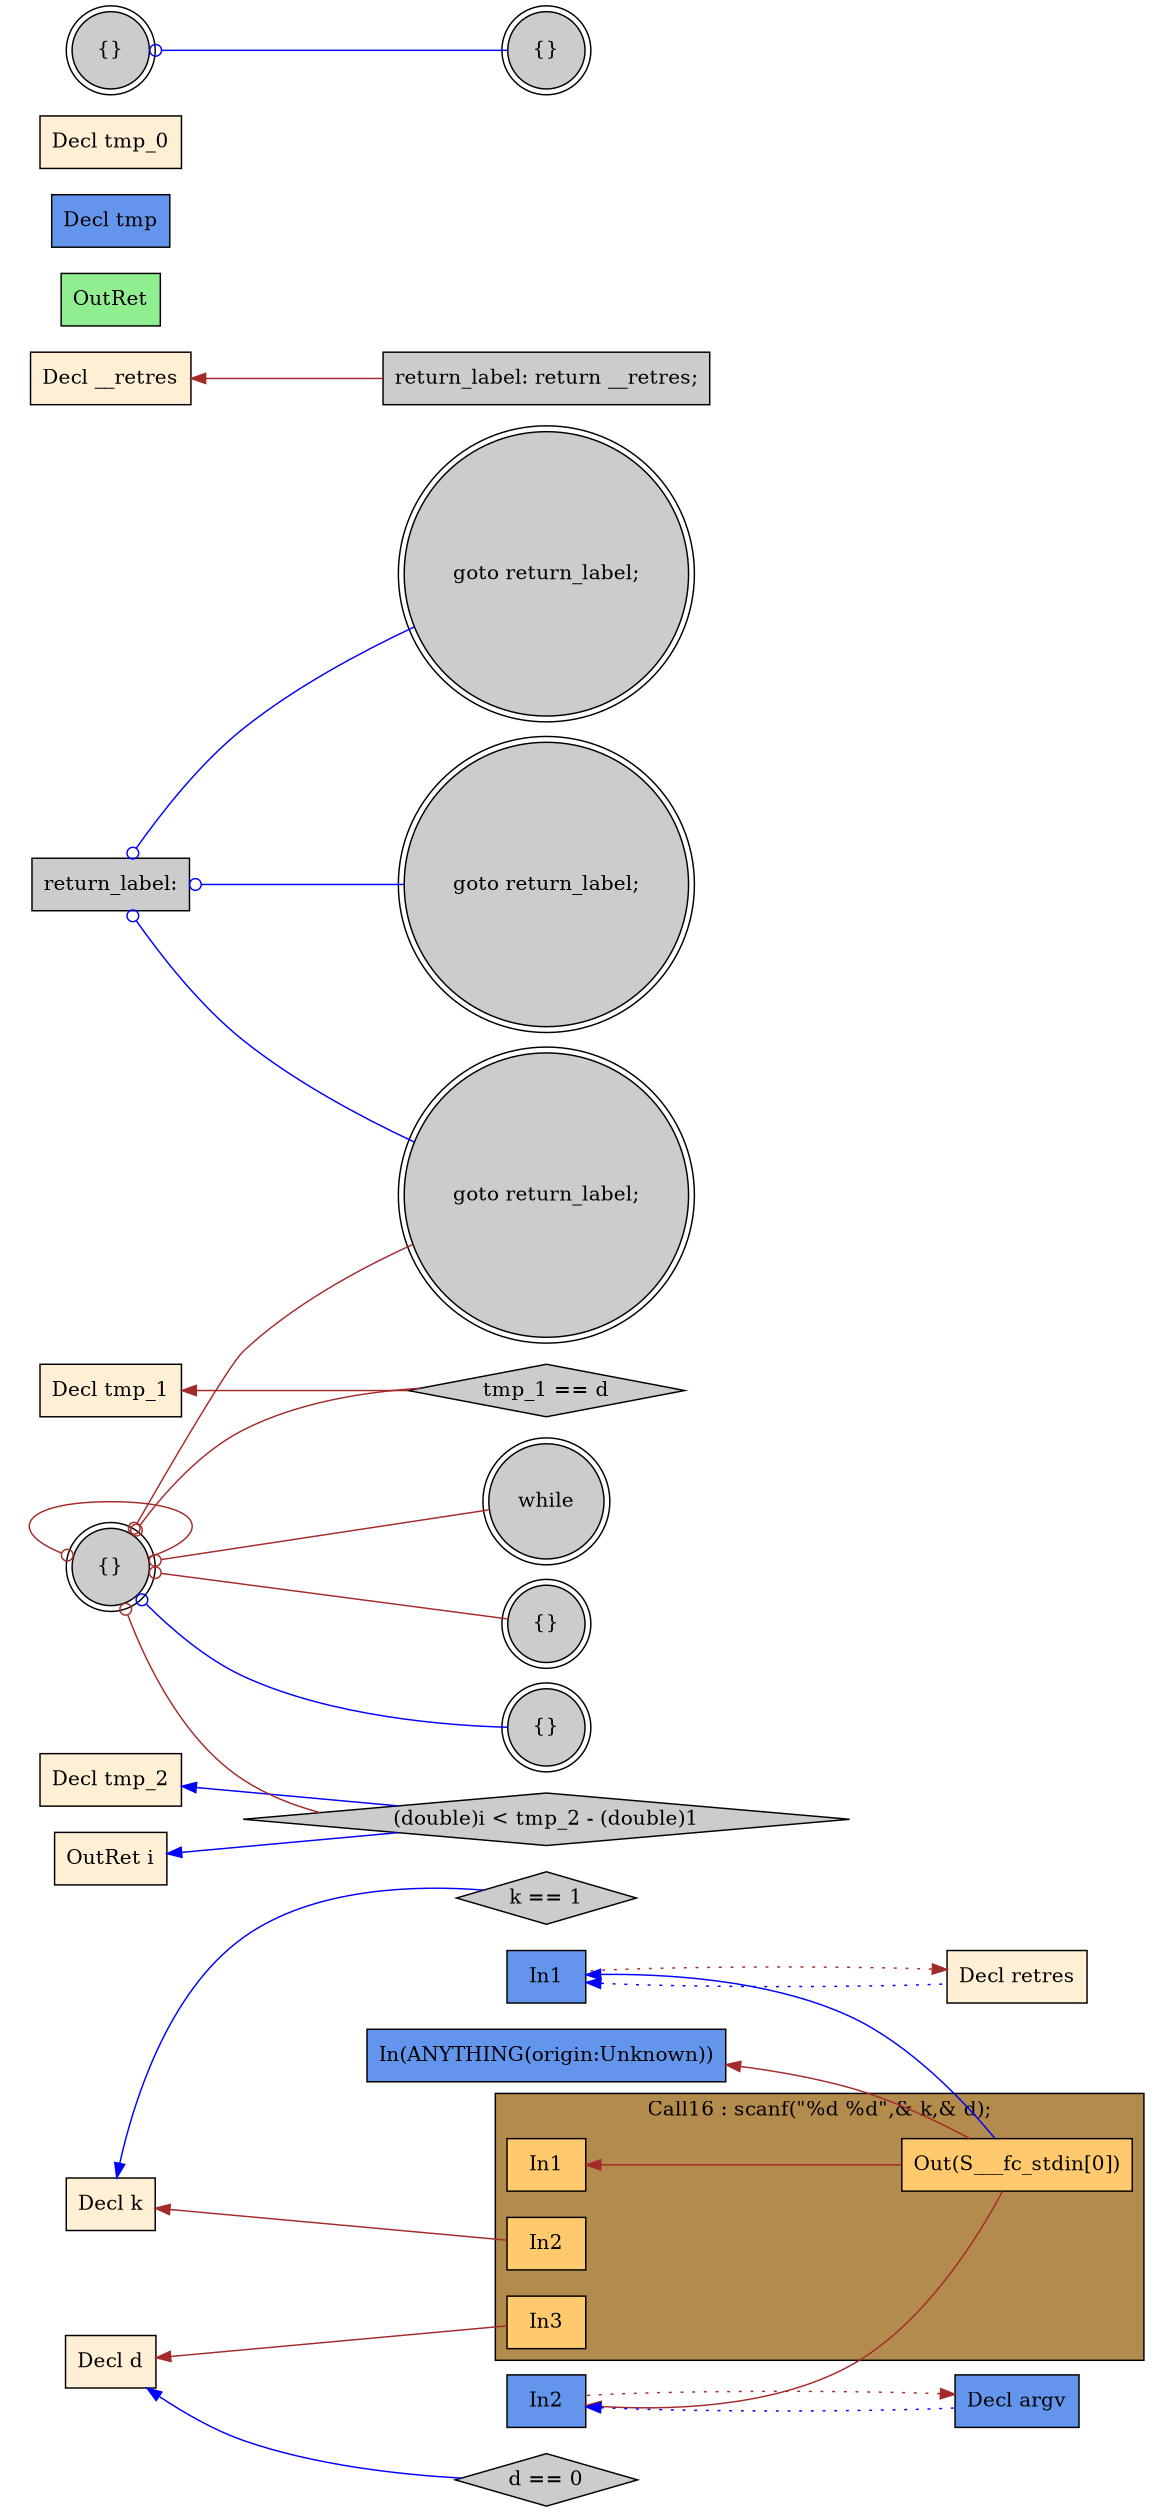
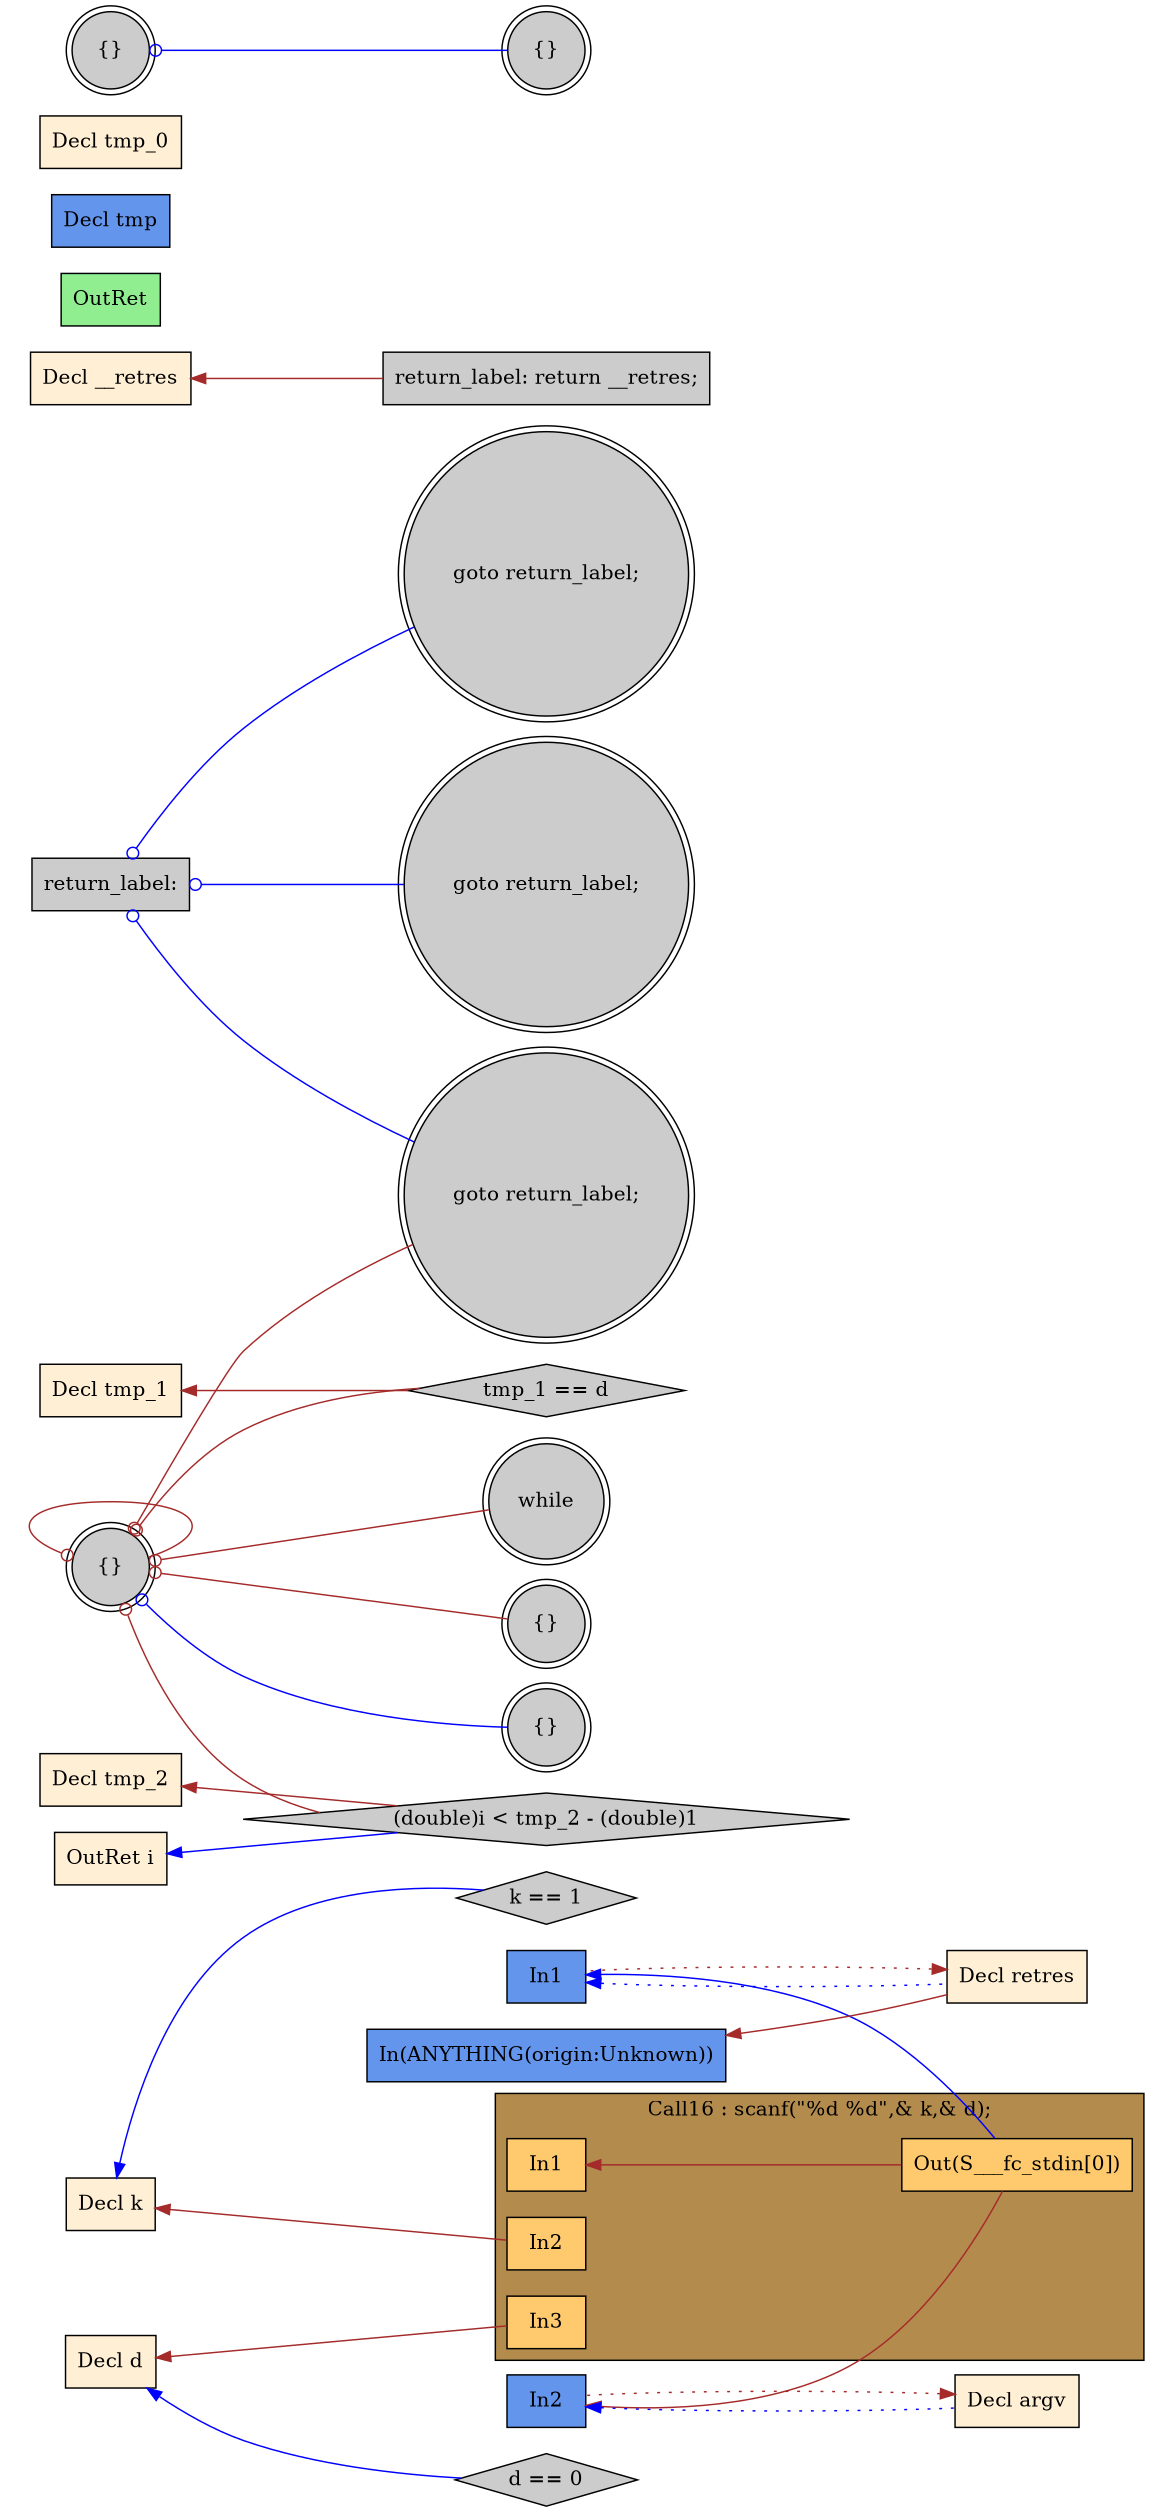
(302, 1797) -> (302, 1797)
(836, 2084) -> (829, 2020)
(1017, 2401) -> (1017, 2401)
